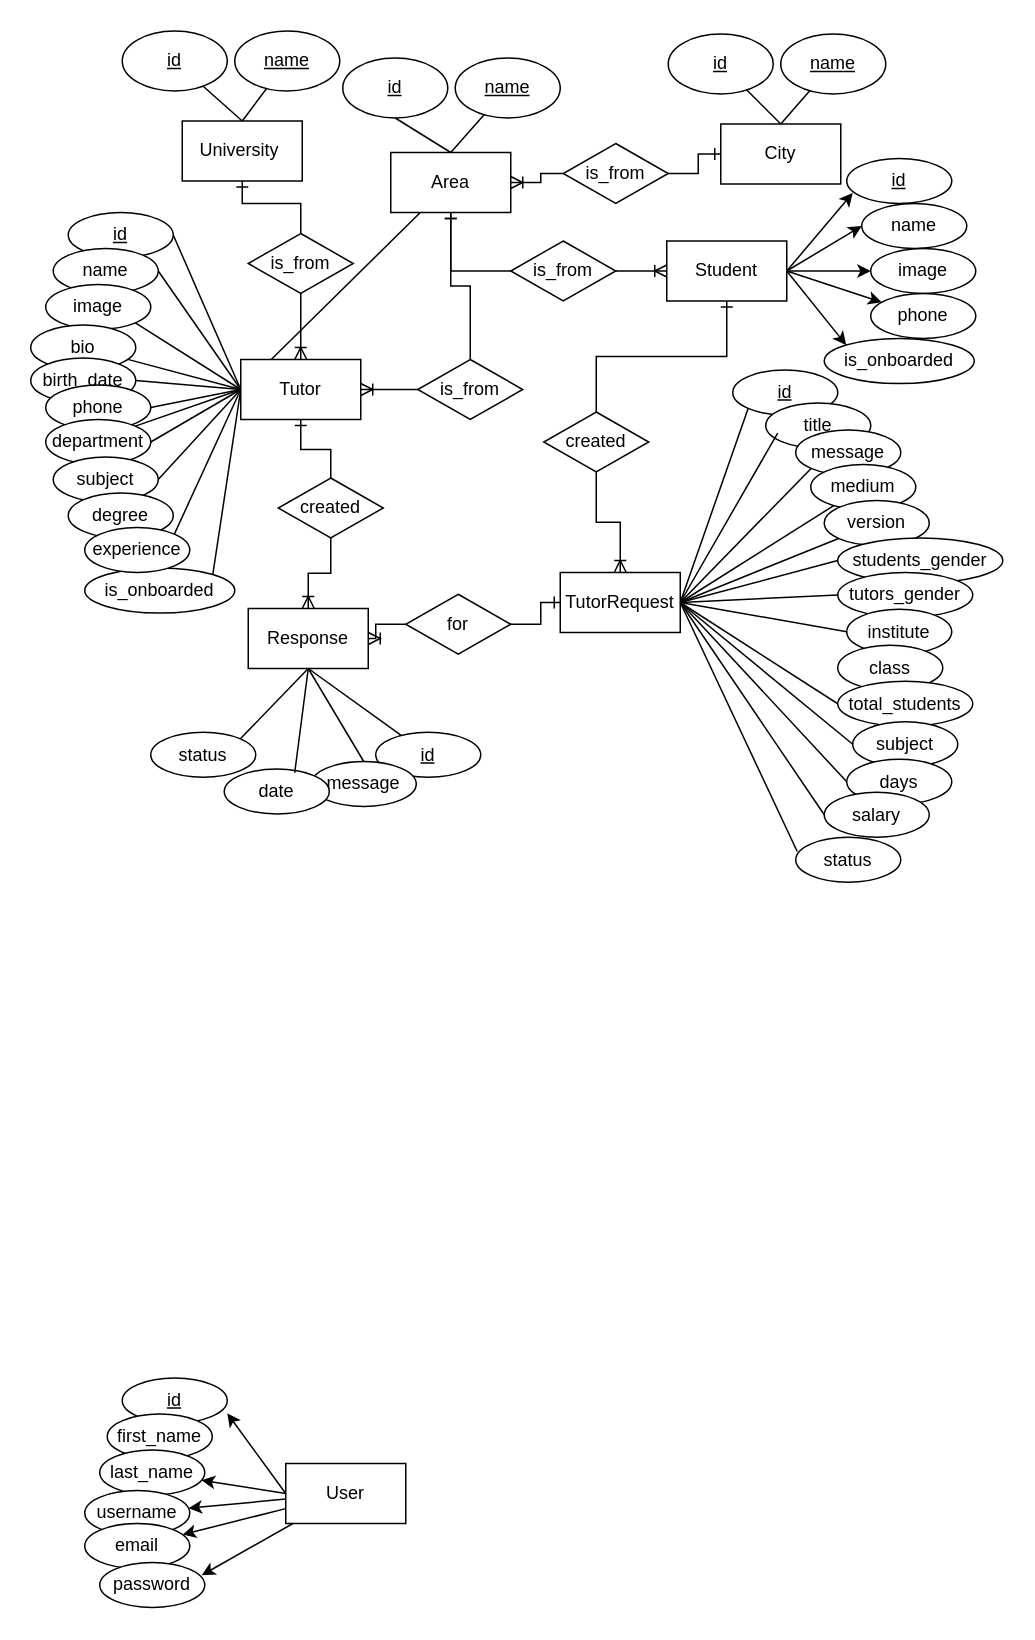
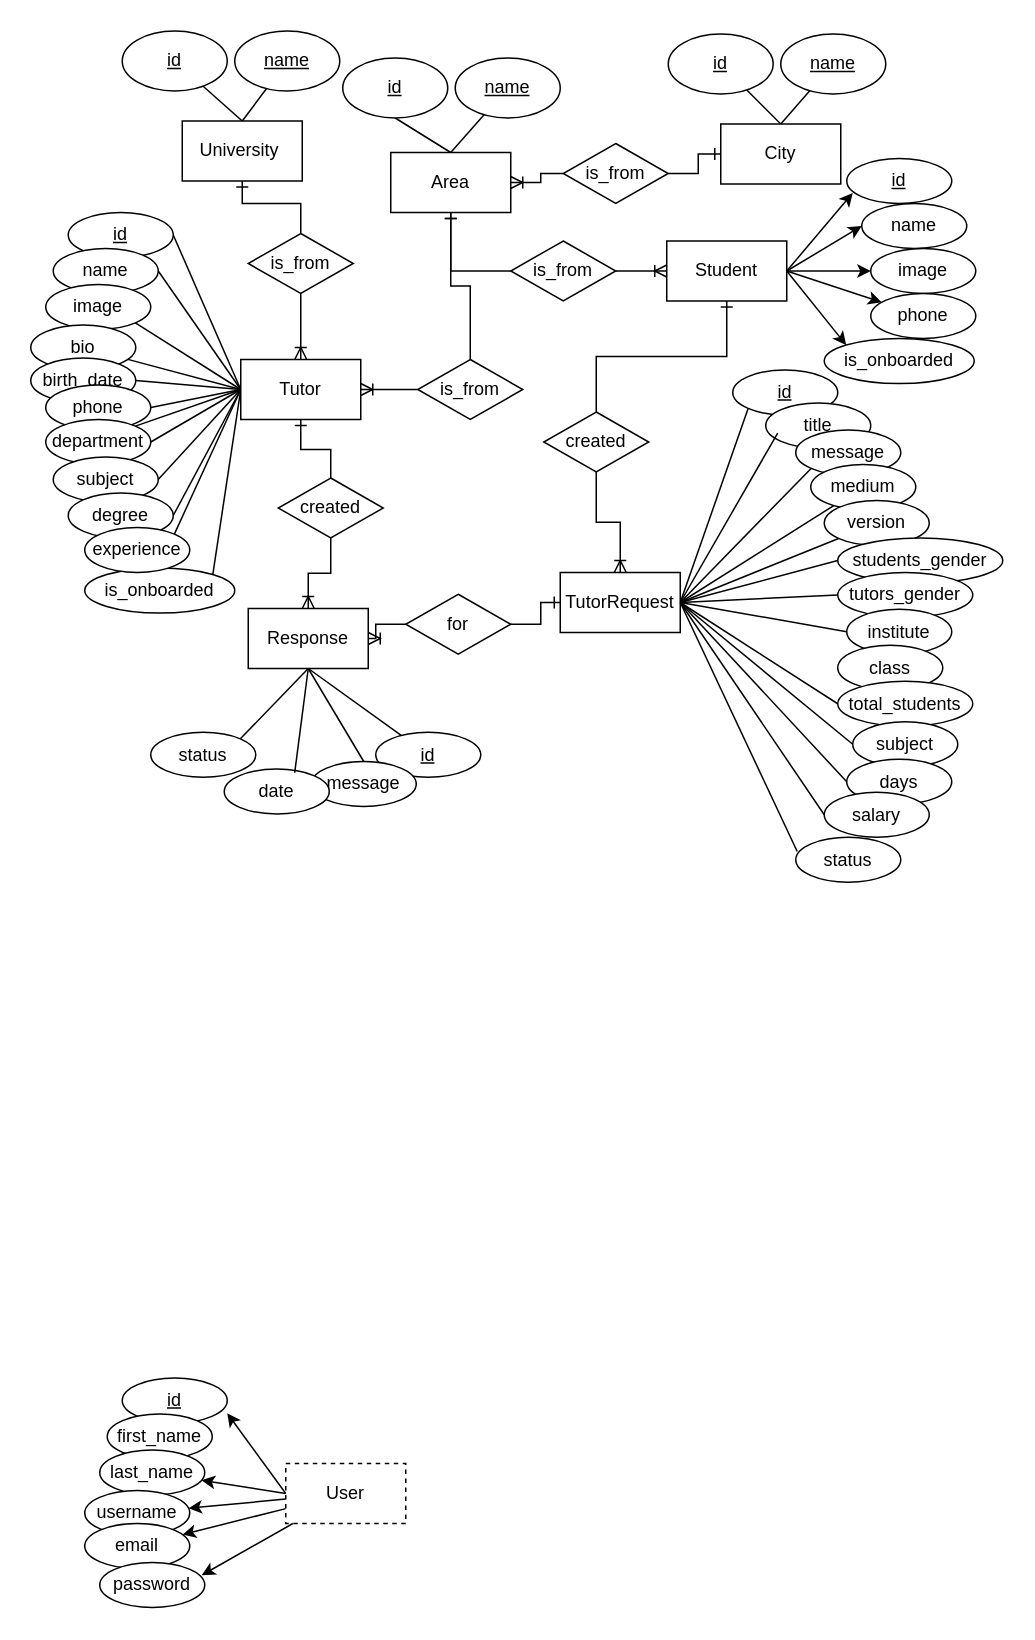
(345, 287) -> (198, 469)
(346, 1493) -> (346, 1493)
